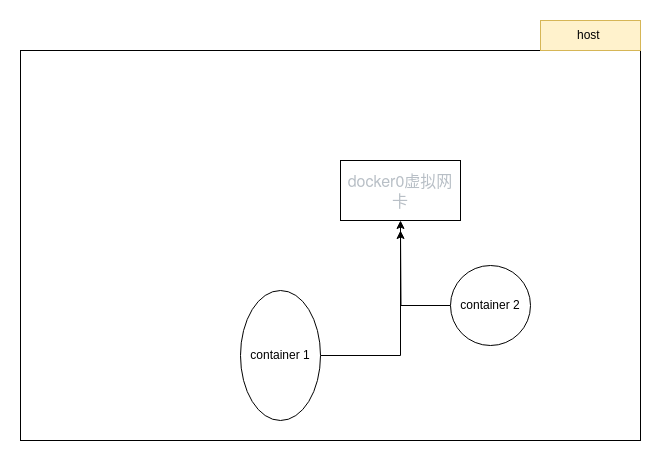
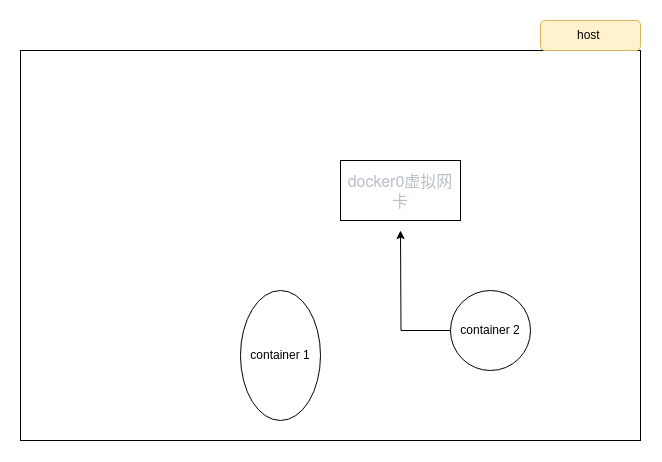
(591, 36) -> (591, 36)
(491, 306) -> (491, 331)
(373, 356) -> none
